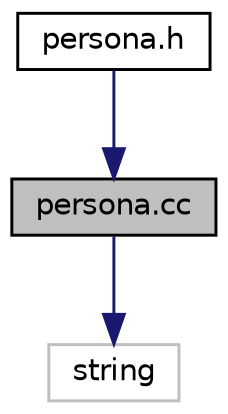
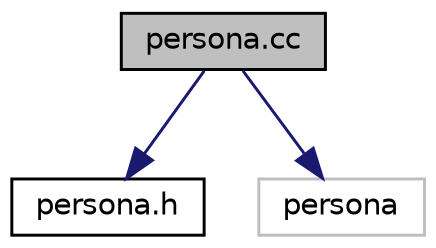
(114, 109) -> (174, 112)
(114, 373) -> (342, 207)
